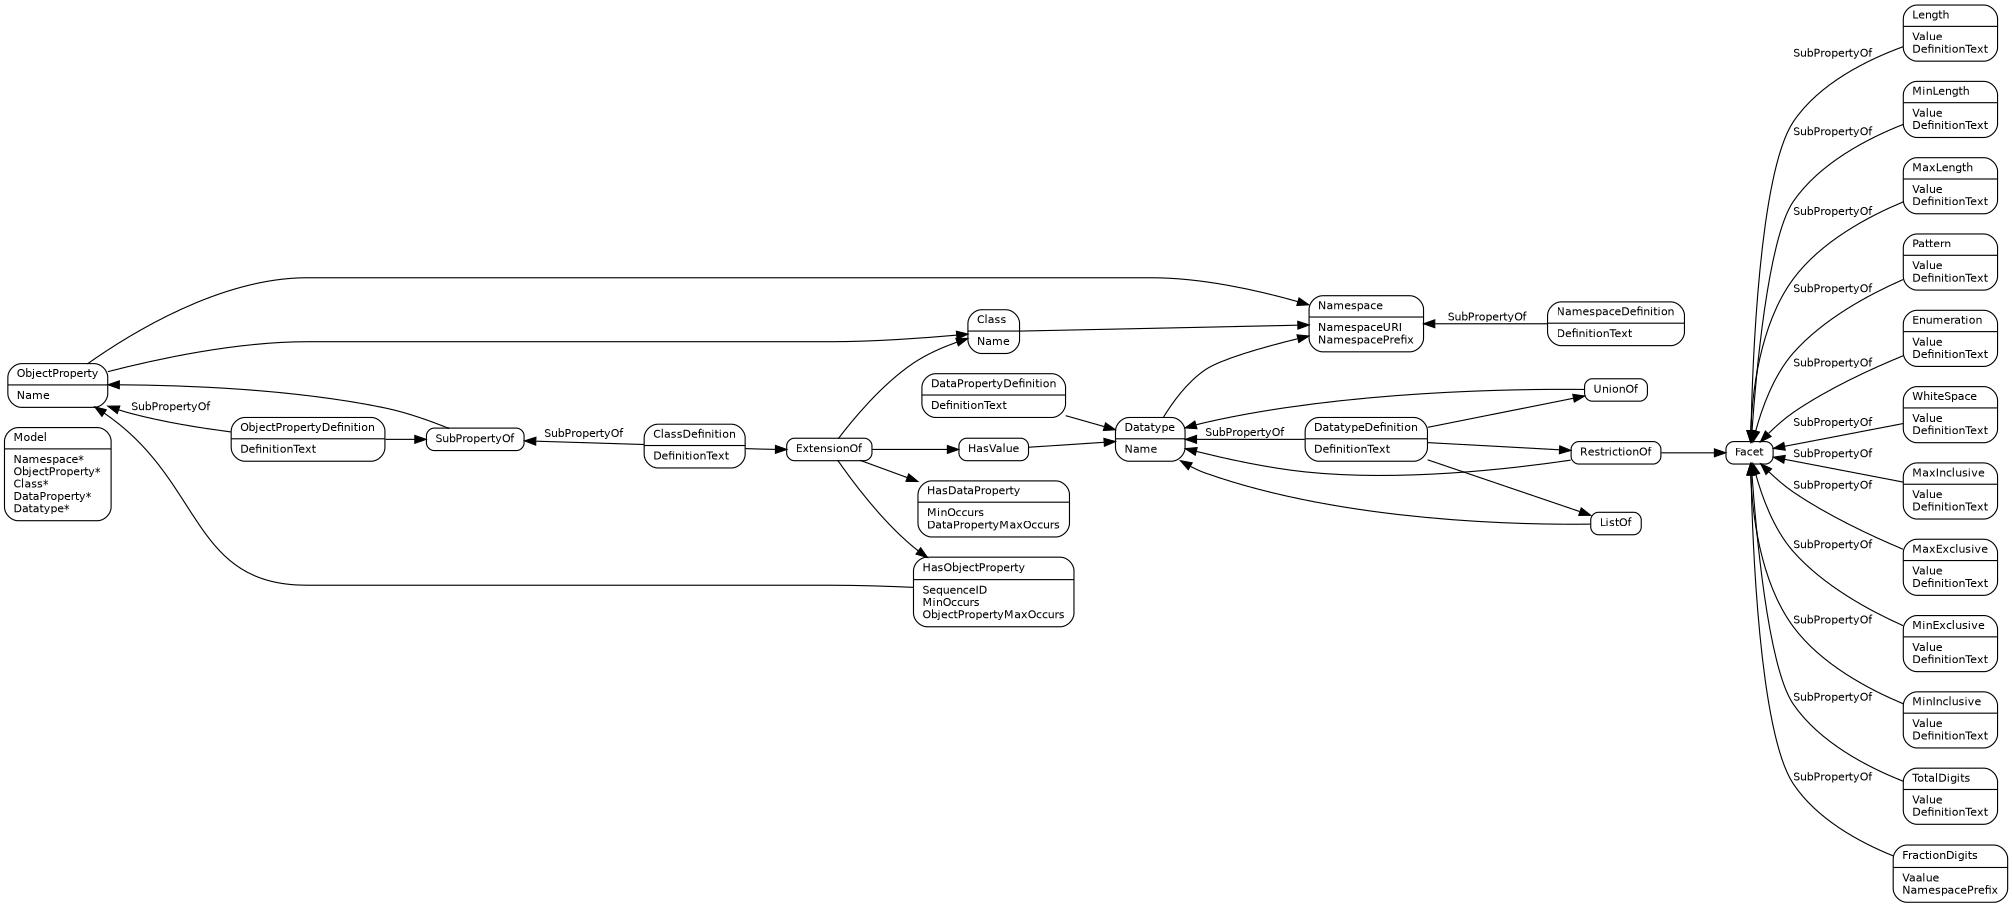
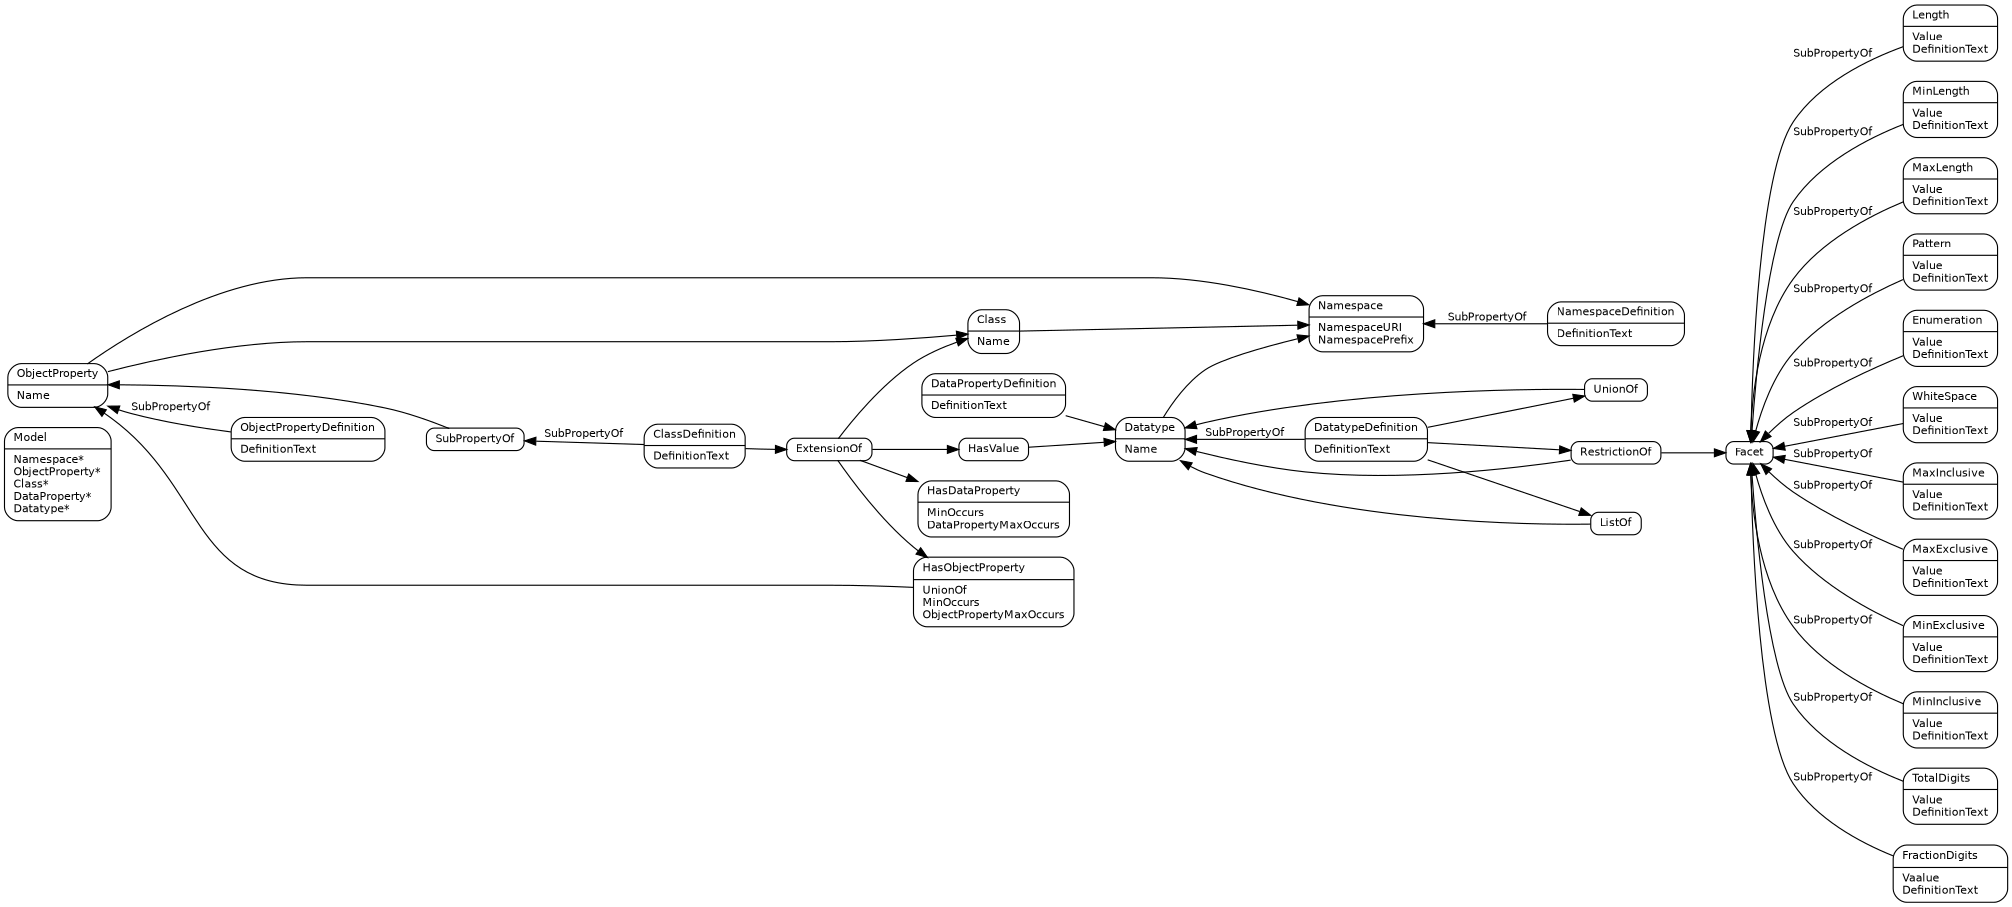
(400, 439) -> none
(955, 590) -> (945, 590)
(1950, 890) -> (1940, 890)
